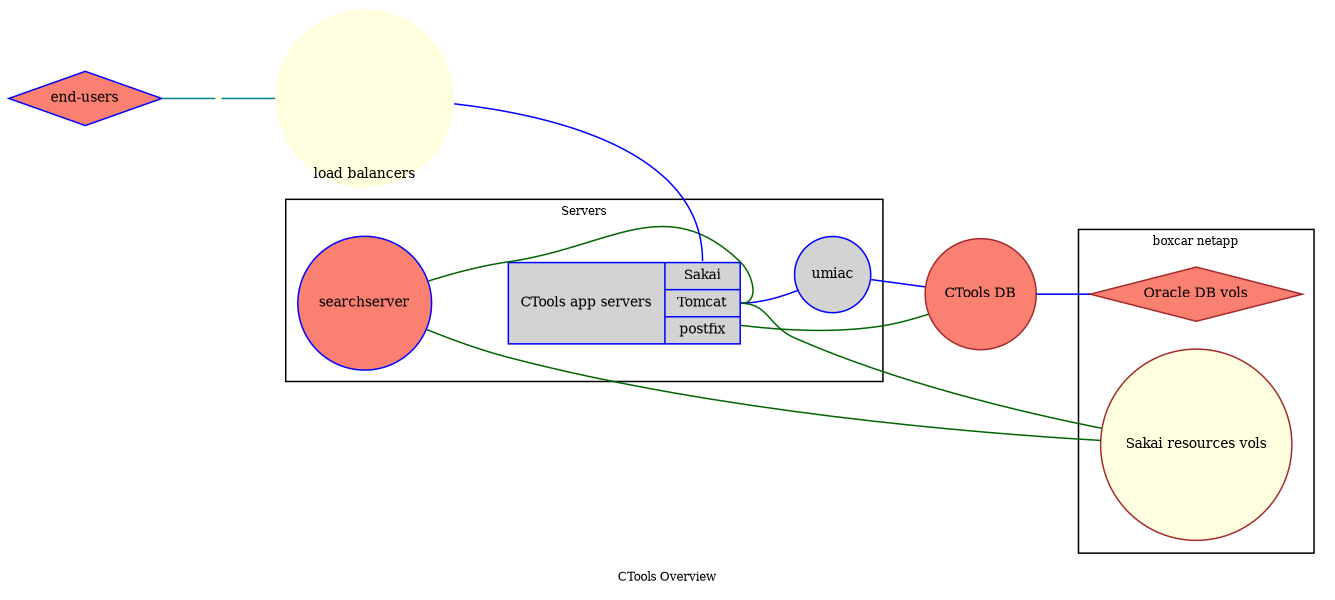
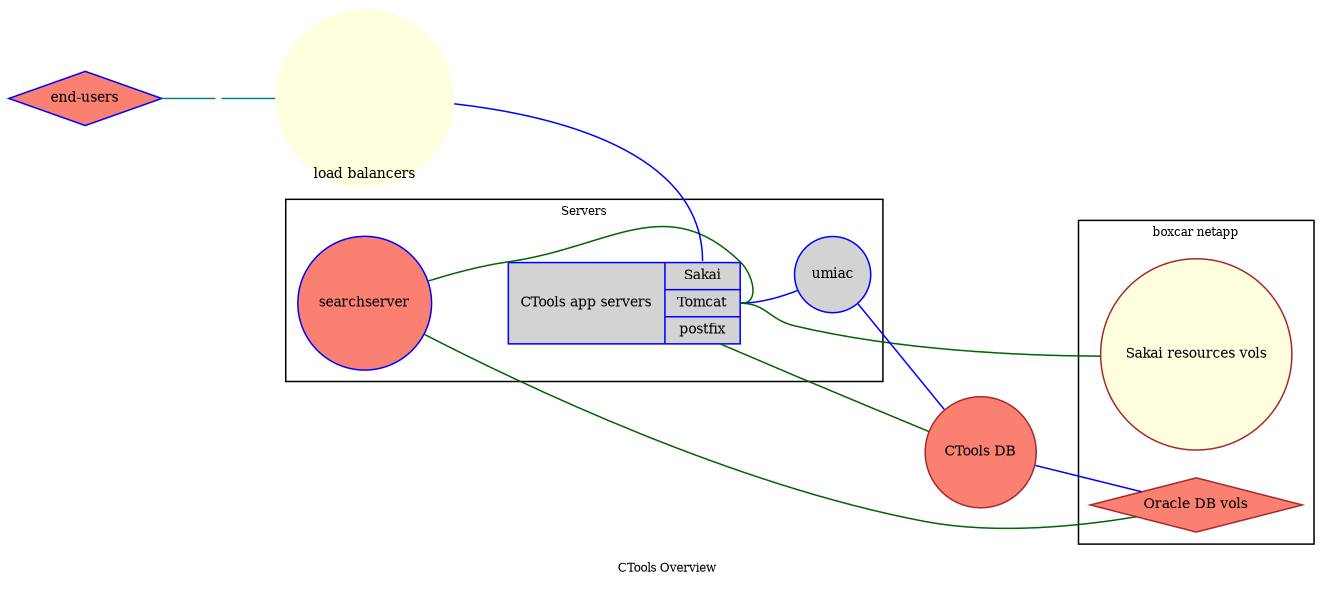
(760, 407) -> (769, 480)
